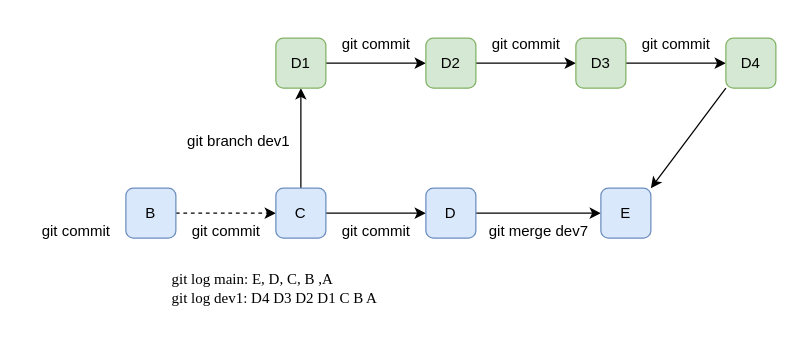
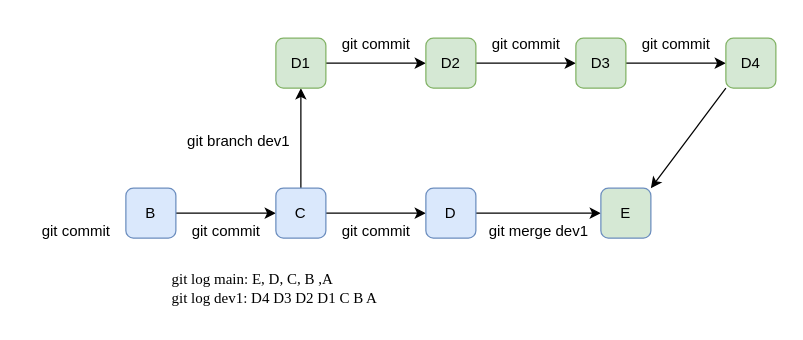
(222, 213) -> (222, 213)
(626, 213) -> (626, 213)
(539, 232) -> (539, 232)
